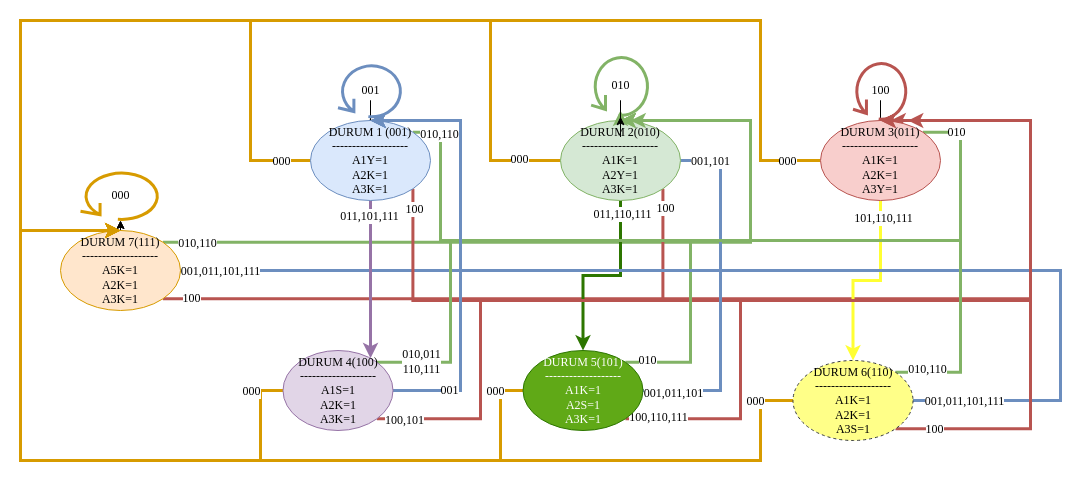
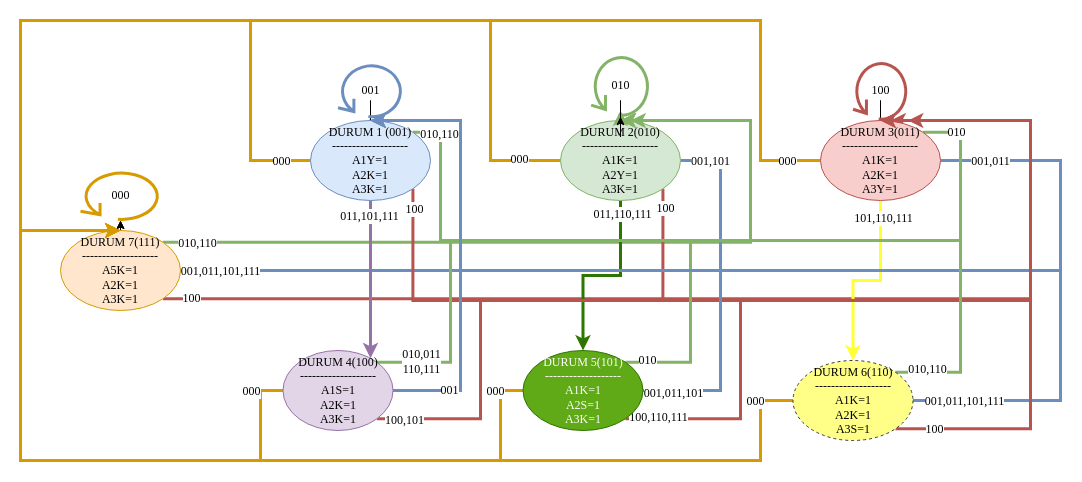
none -> (1055, 161)
